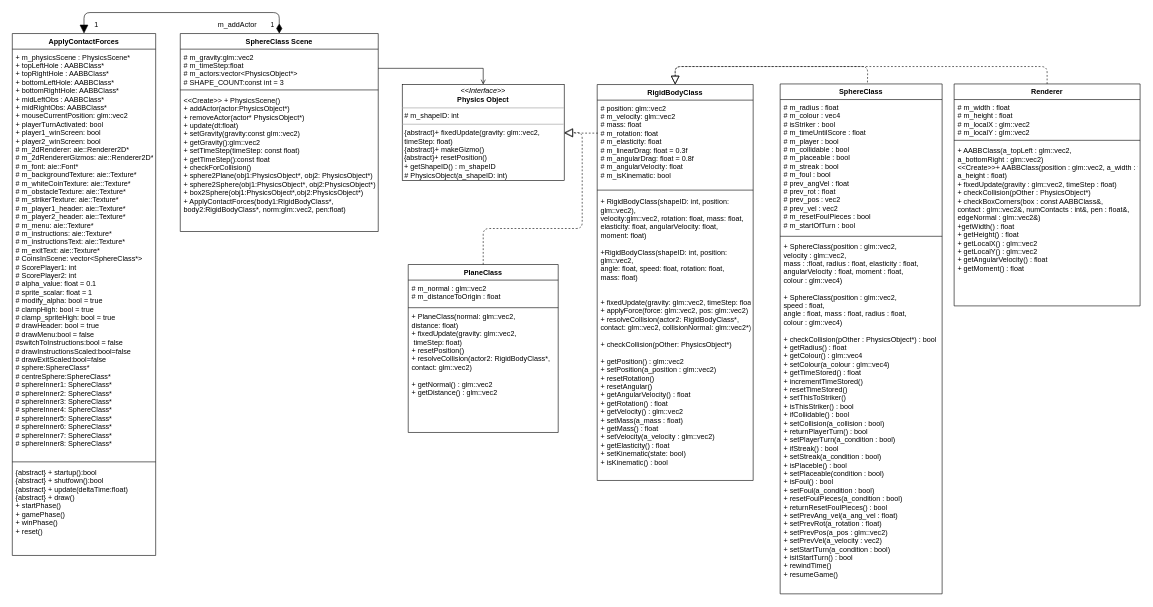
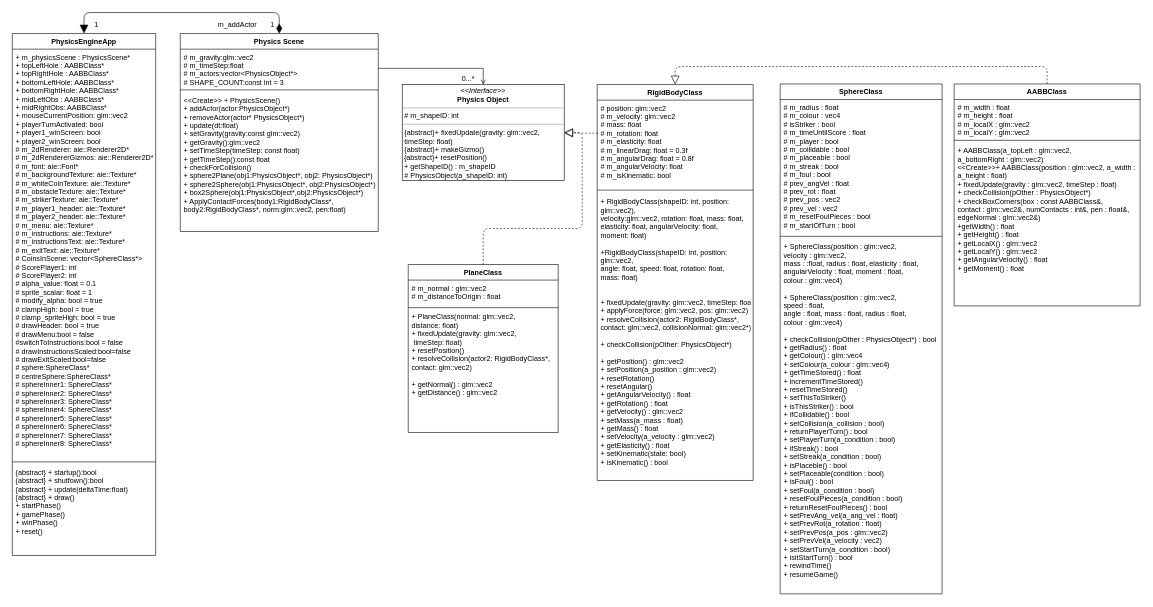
(84, 41) -> (84, 41)
(279, 41) -> (279, 41)
(868, 74) -> none
none -> (468, 78)
(1047, 92) -> (1047, 92)
